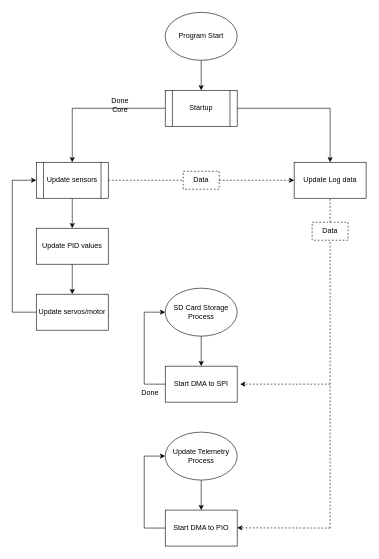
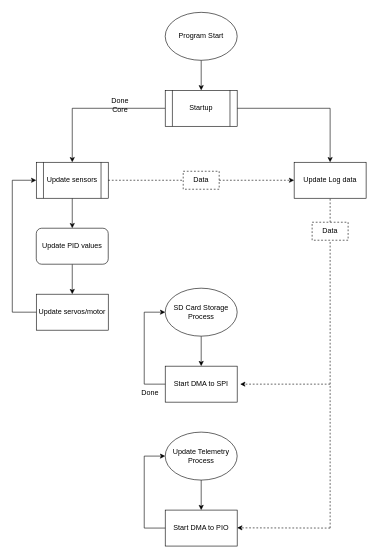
(72, 246) -> (72, 246)
